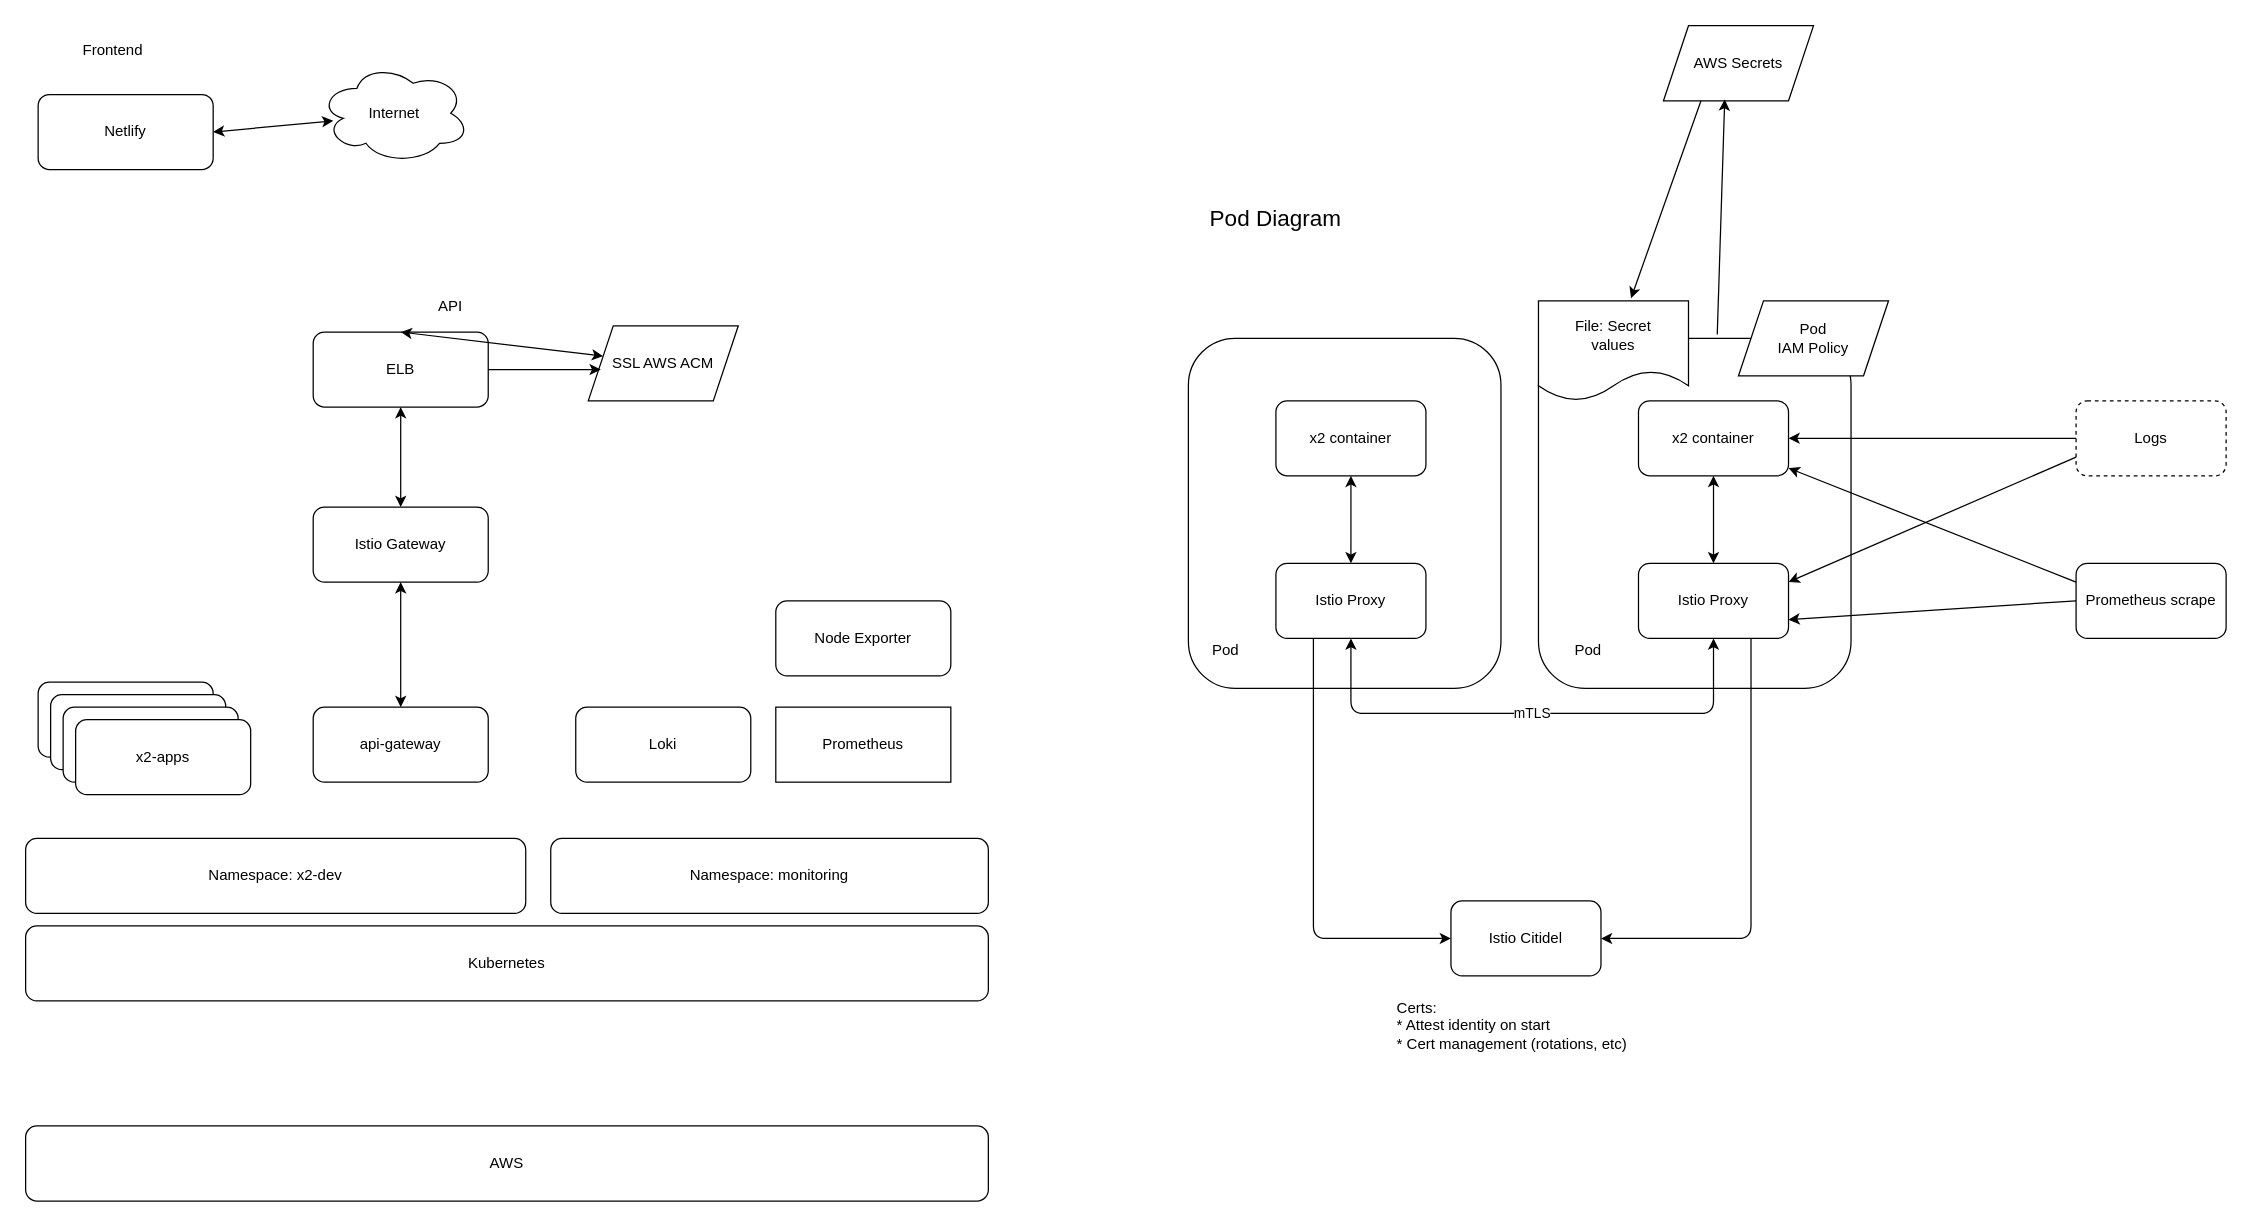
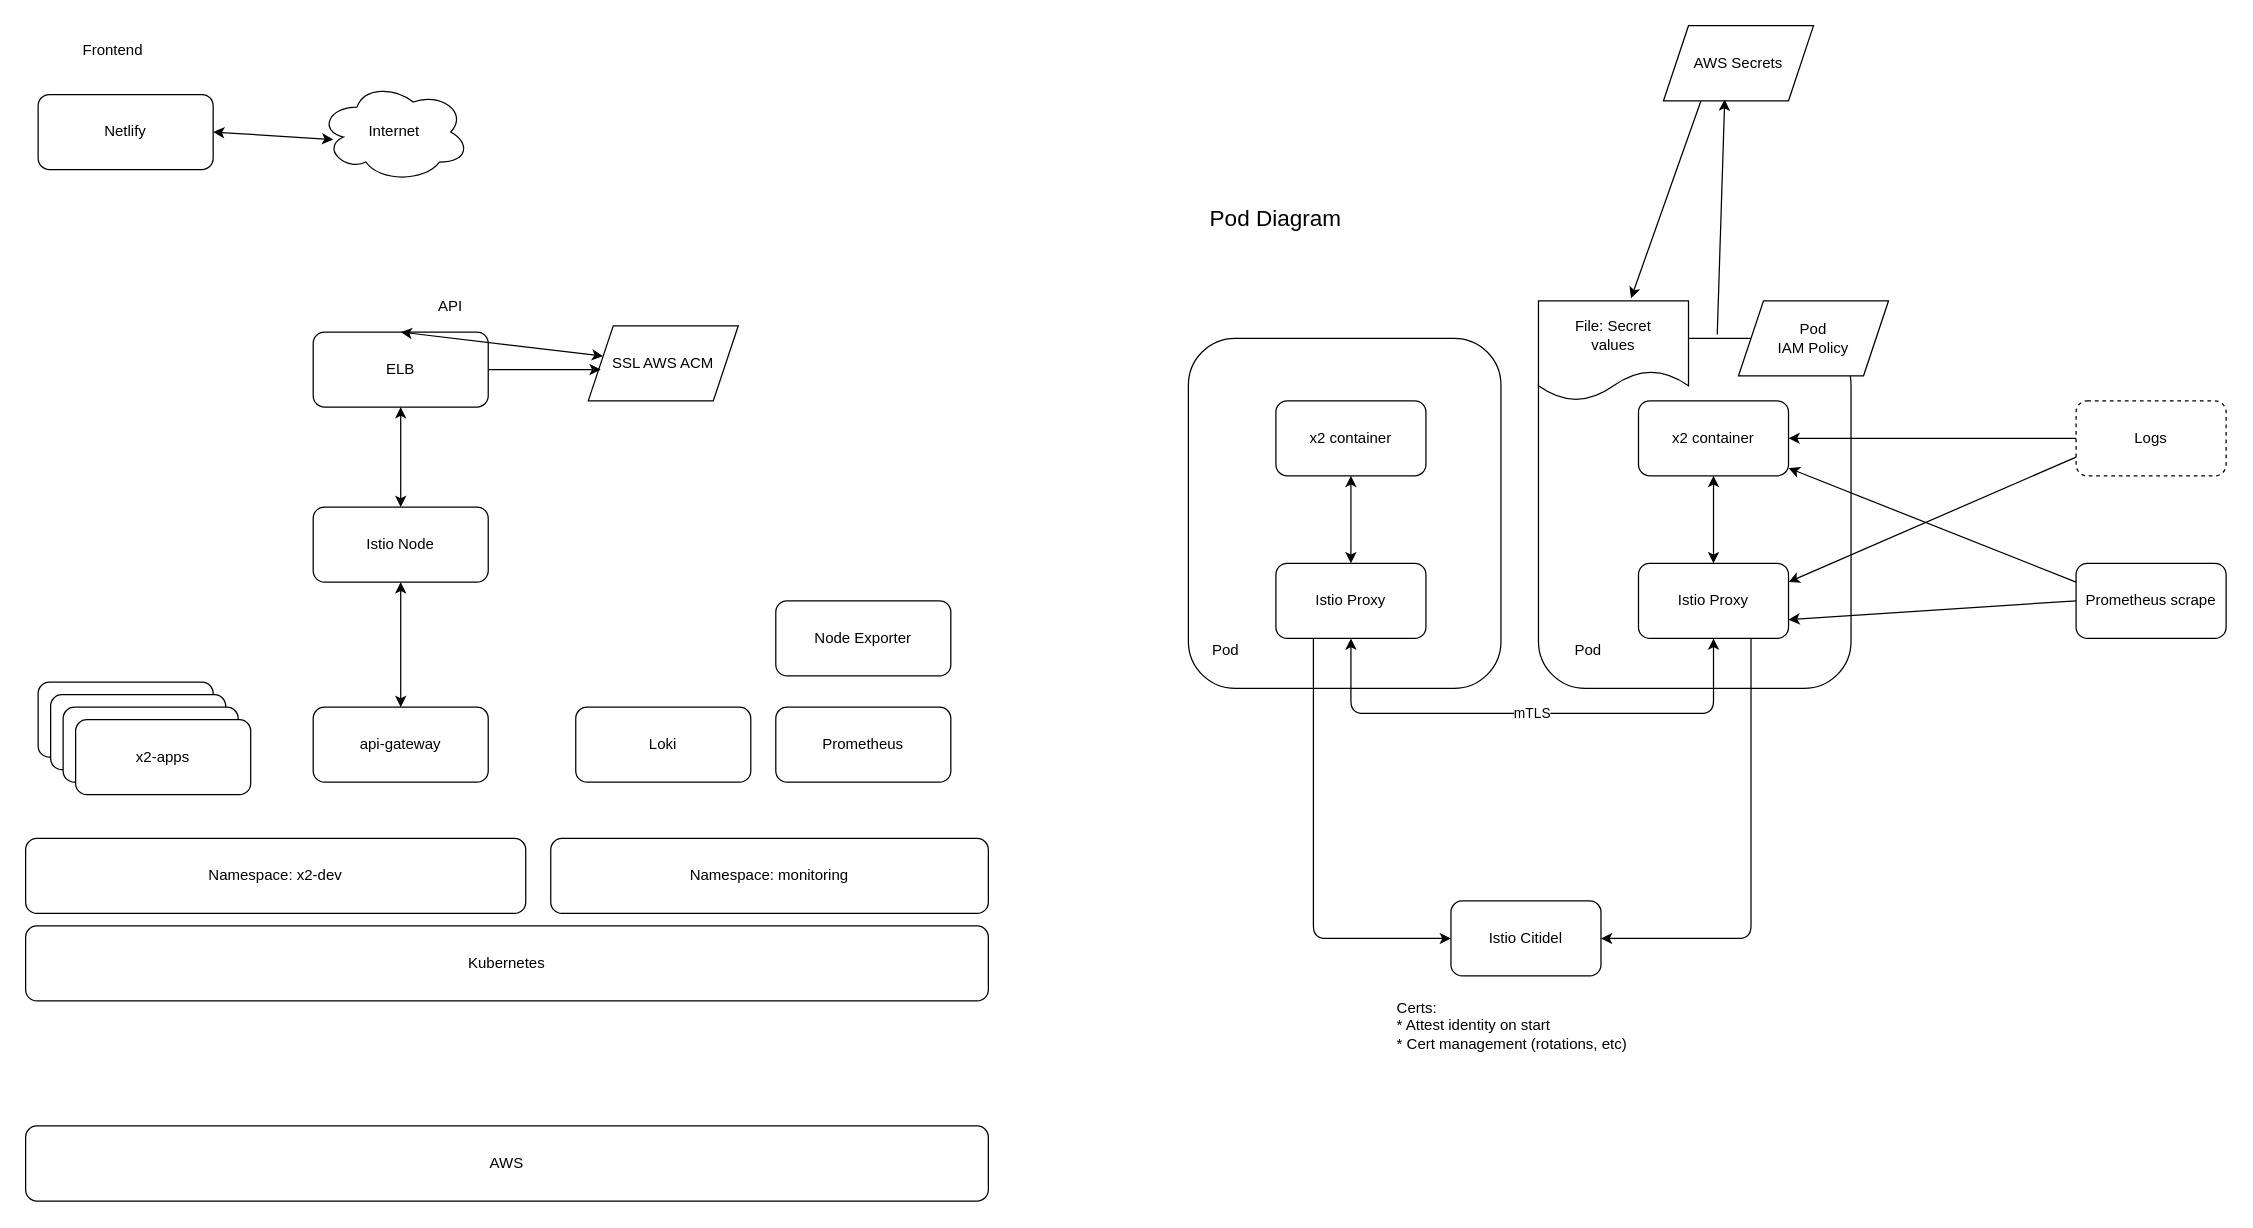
(394, 113) -> (394, 132)
(401, 544) -> (401, 544)
(863, 744) -> (863, 744)
